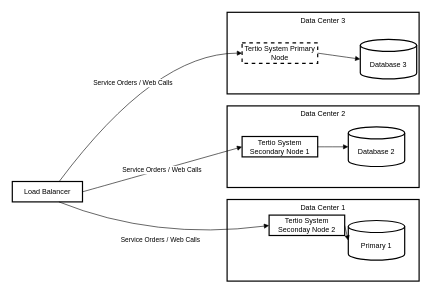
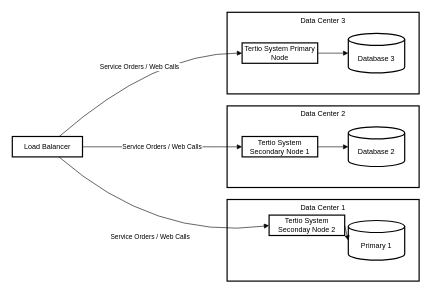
(280, 53) -> (280, 53)
(389, 59) -> (377, 53)
(47, 192) -> (47, 147)
